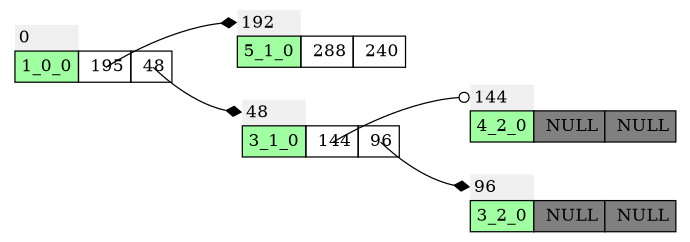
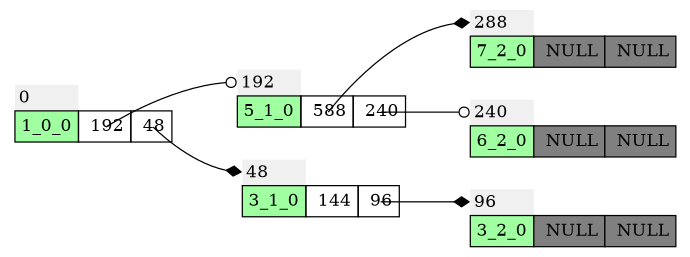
(161, 39) -> (164, 98)
none -> (572, 39)
(327, 51) -> (327, 111)
(105, 66) -> (105, 126)
(572, 113) -> none
none -> (572, 128)
